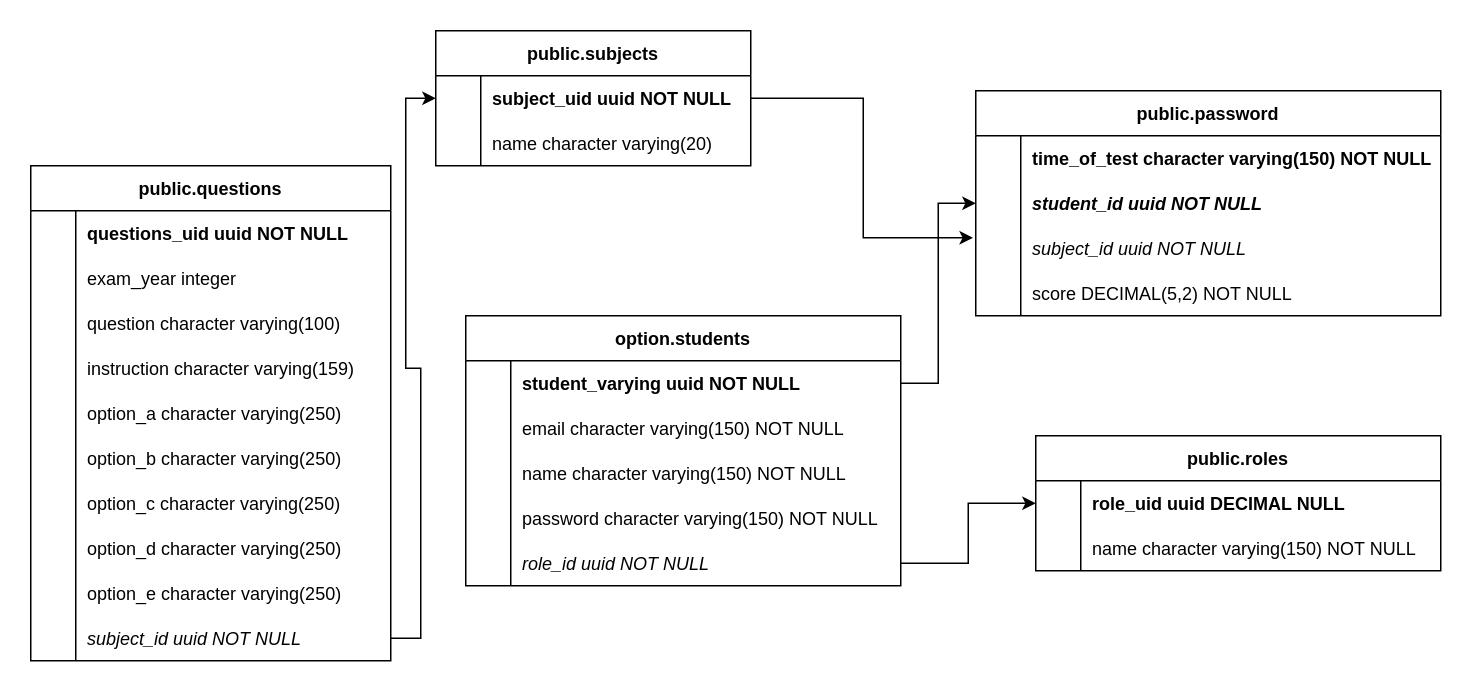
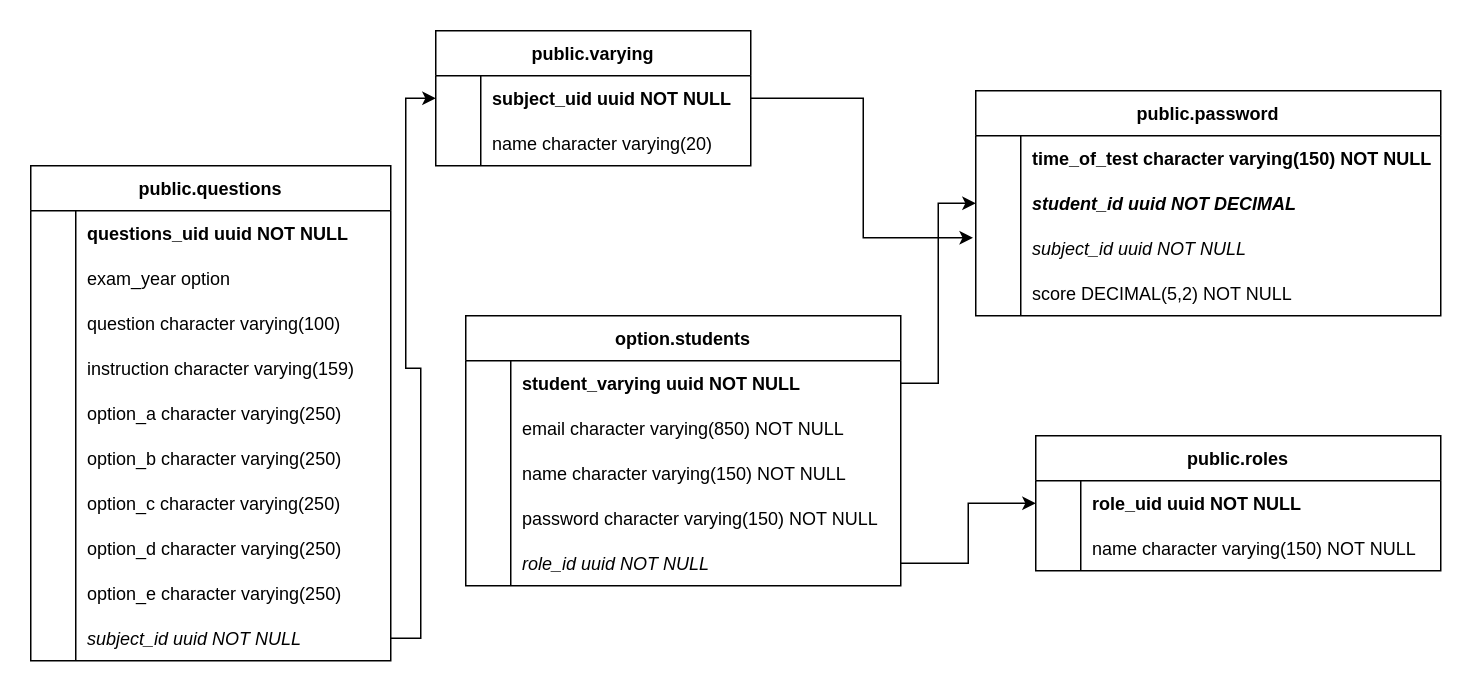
(593, 54) -> (593, 54)
(1141, 204) -> (1156, 204)
(168, 279) -> (163, 279)
(692, 429) -> (692, 429)
(1209, 504) -> (1189, 504)
